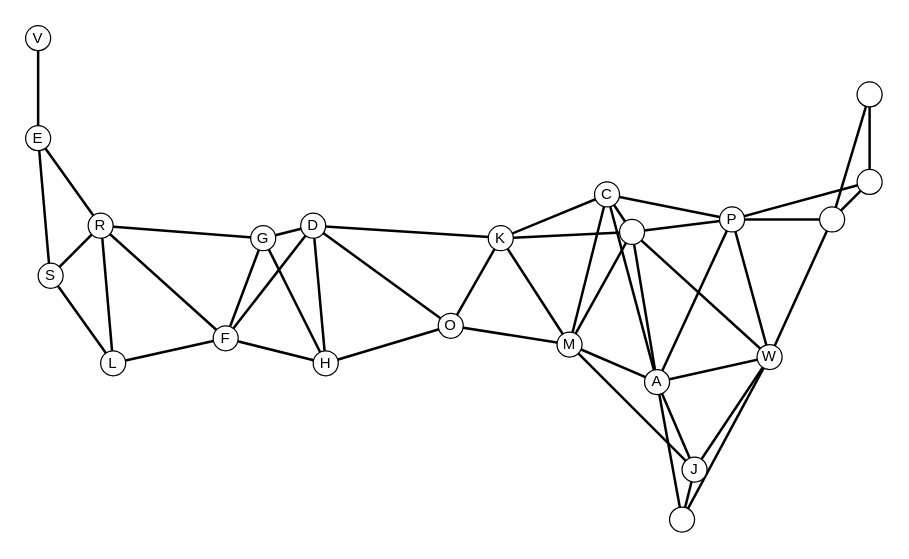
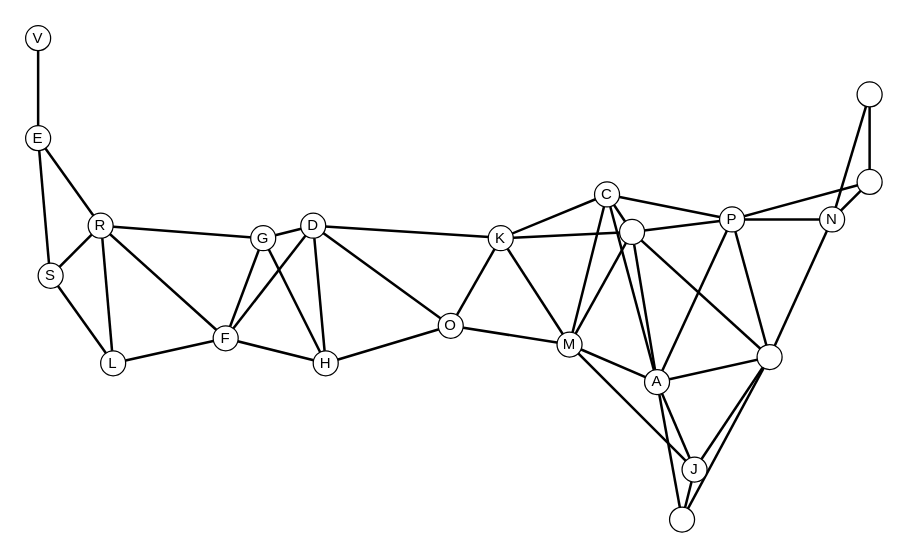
none -> (832, 219)
(769, 357) -> none
